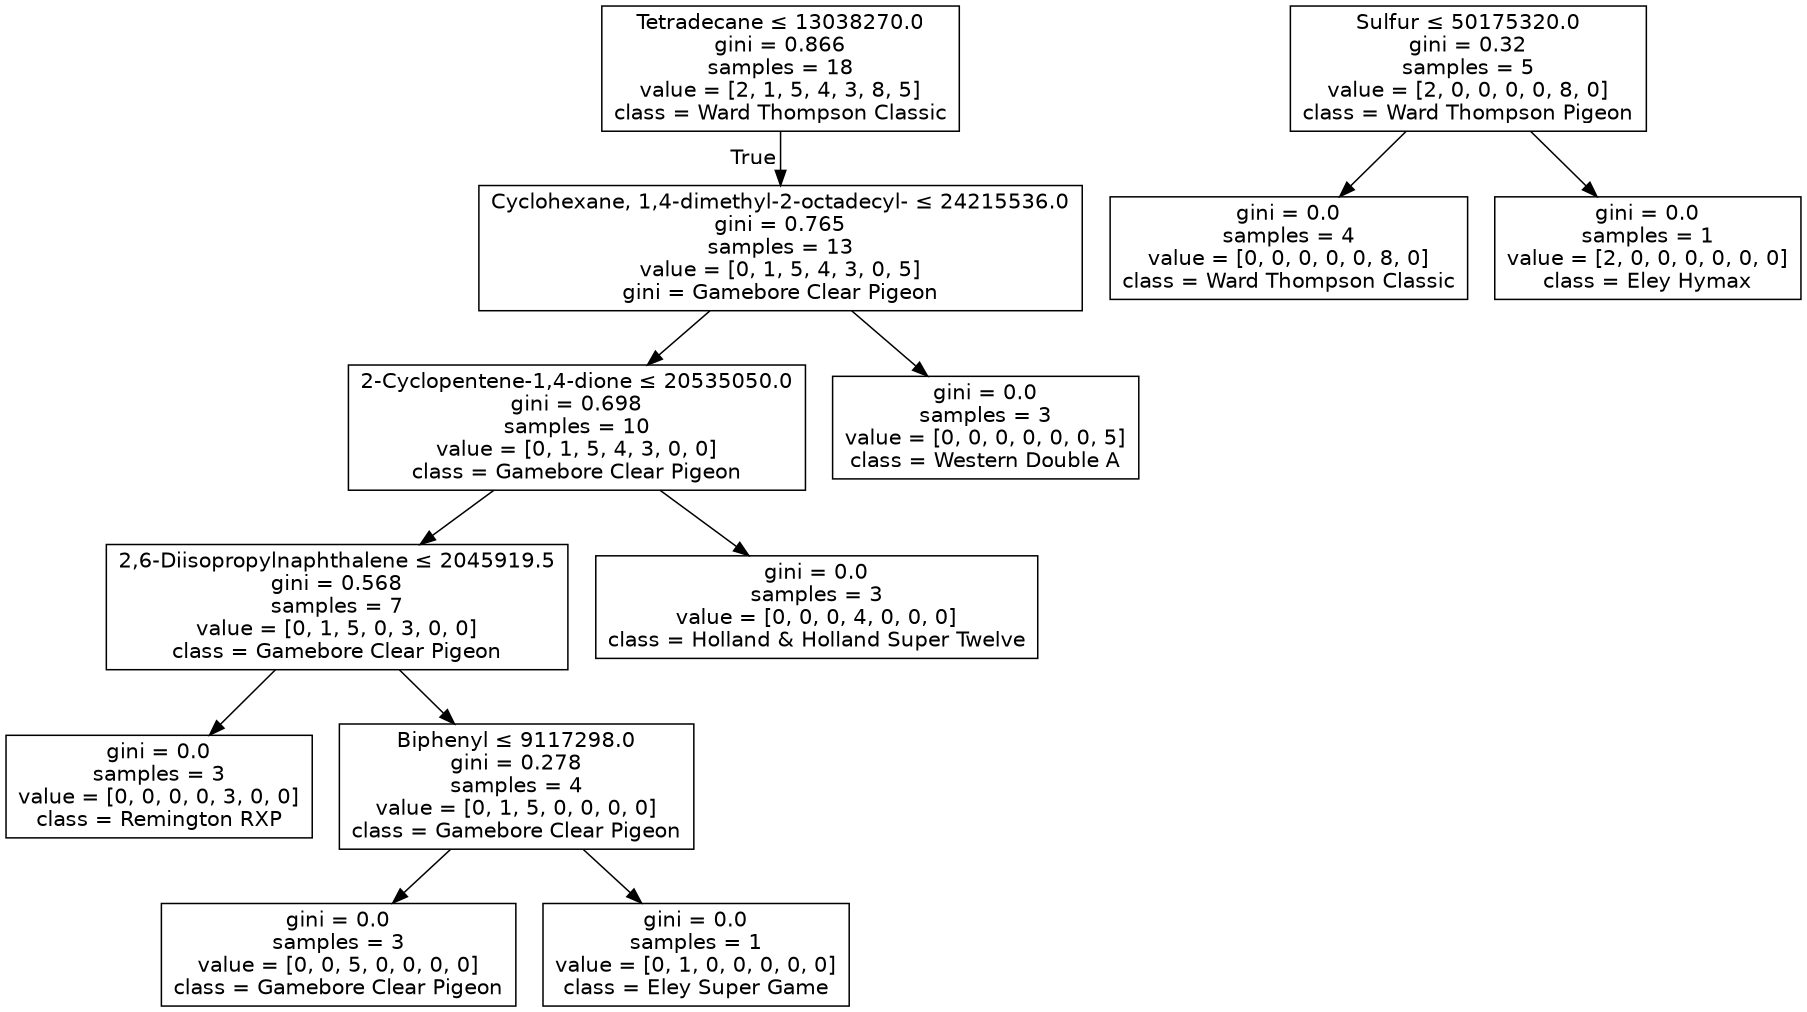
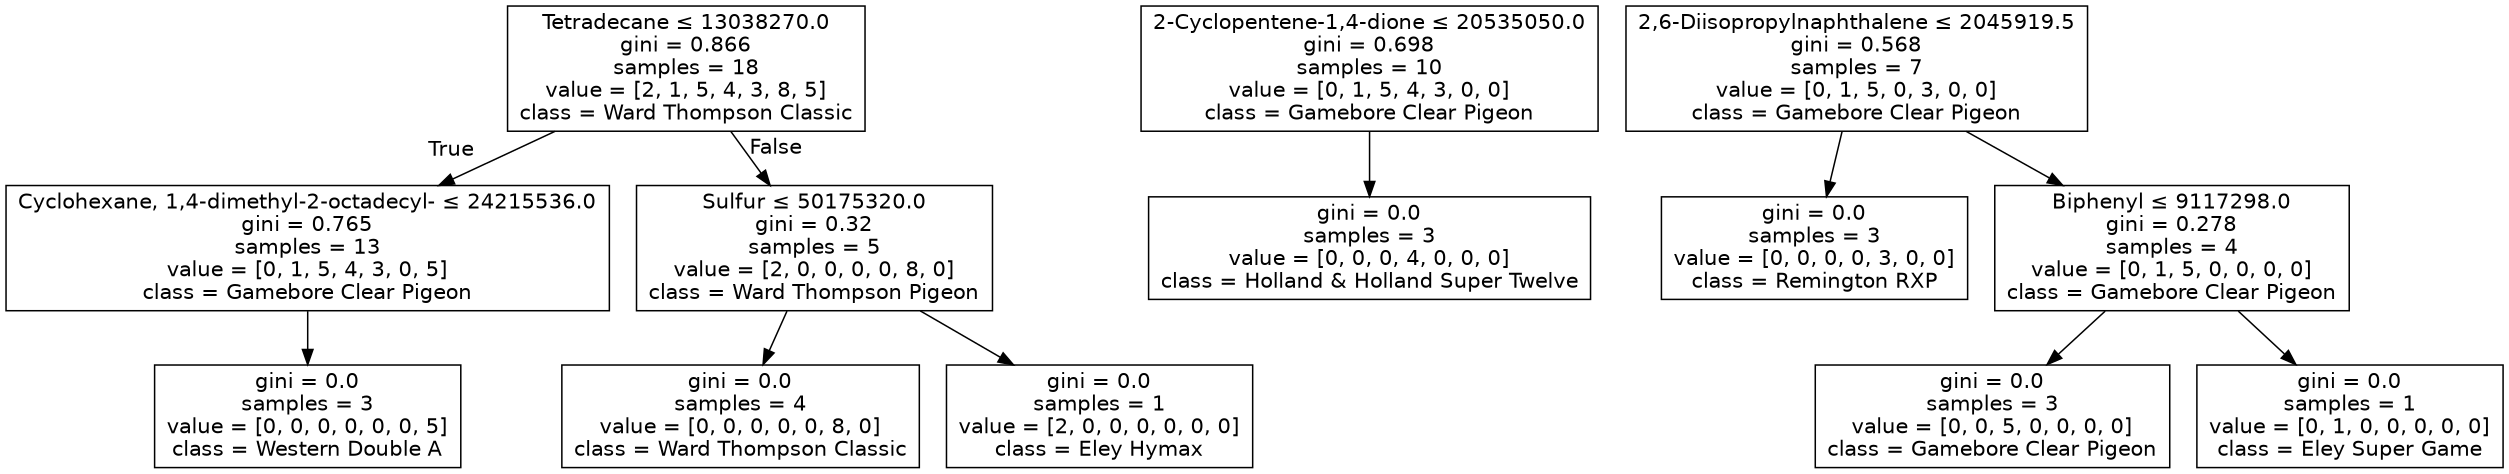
none -> (746, 152)
(781, 293) -> (308, 293)
(684, 333) -> none
(463, 513) -> none
